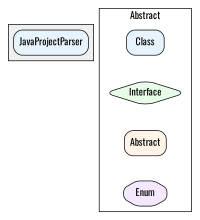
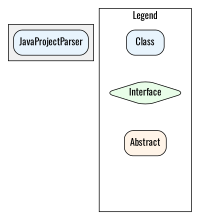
(145, 16) -> (145, 16)
(145, 194) -> none
